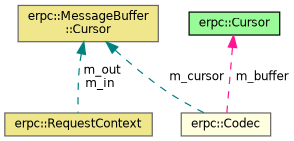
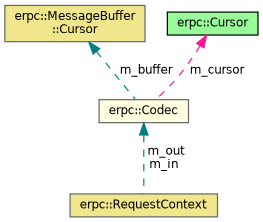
(195, 77) -> (144, 71)
(260, 77) -> (216, 71)
(78, 83) -> (144, 164)
